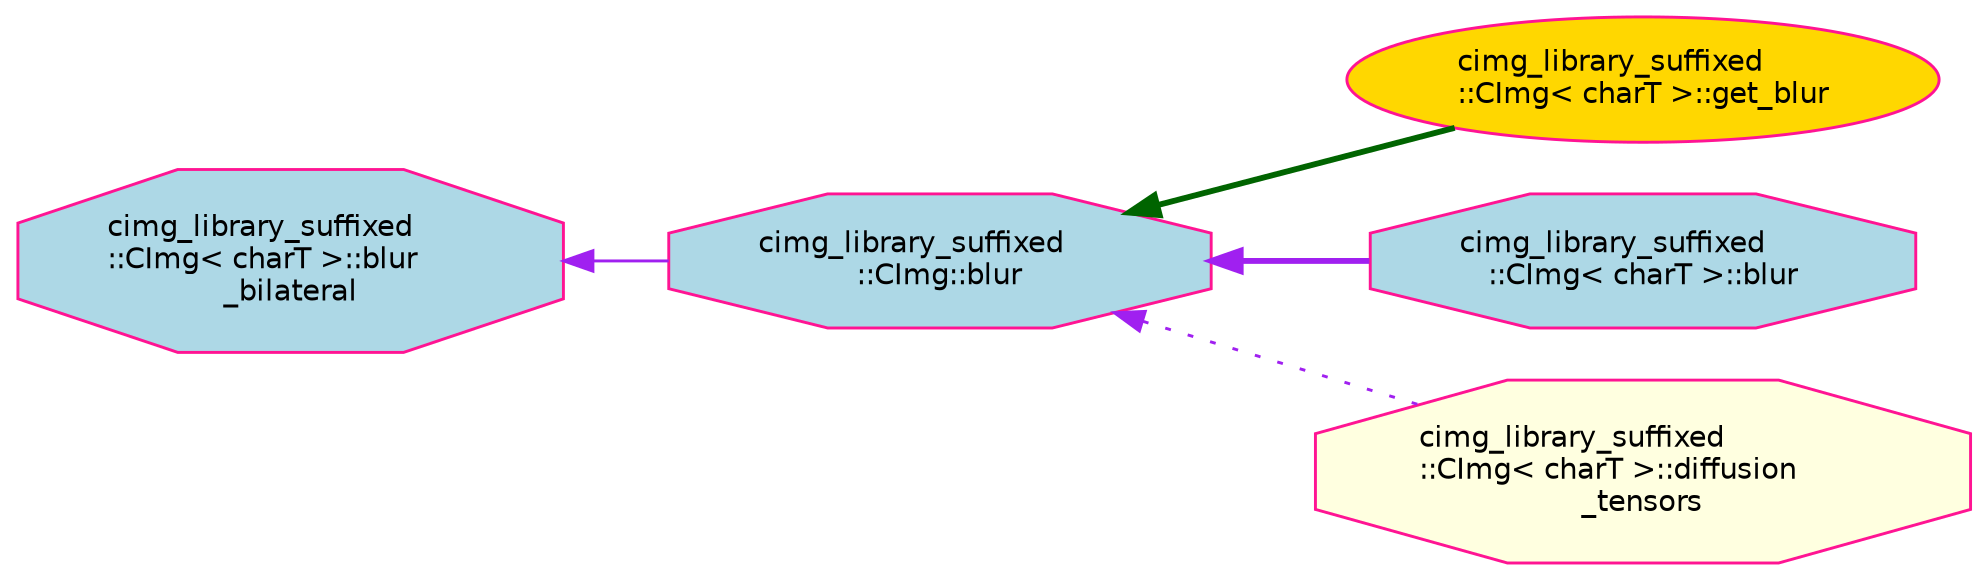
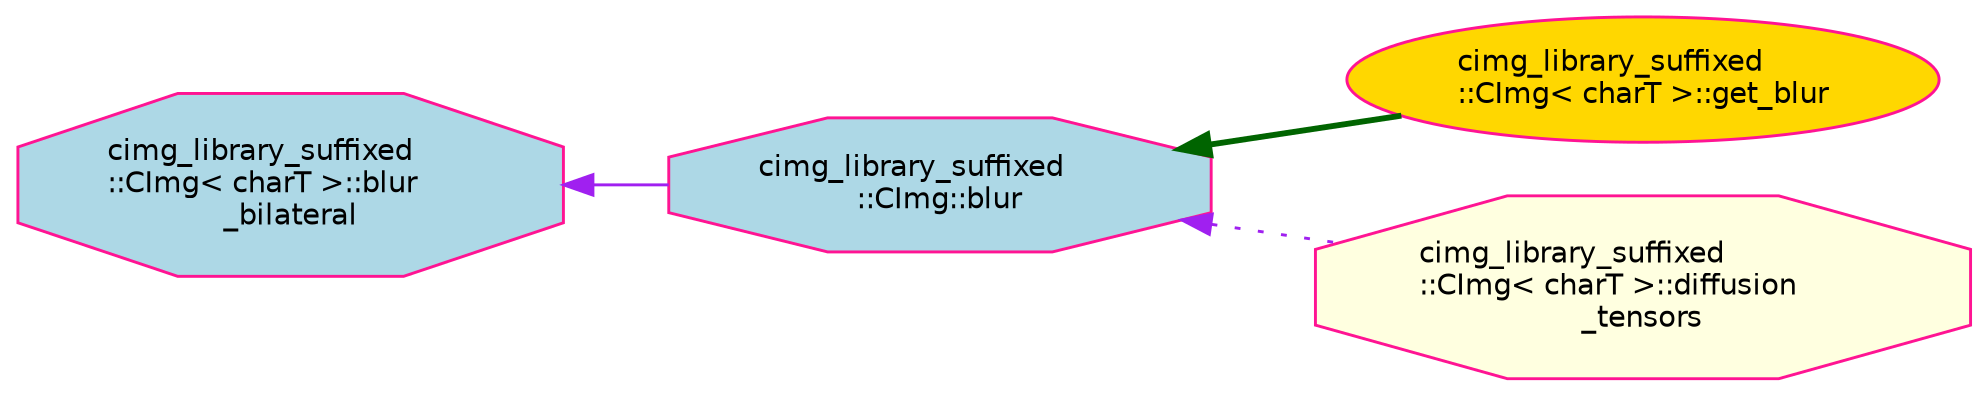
(1643, 261) -> none
